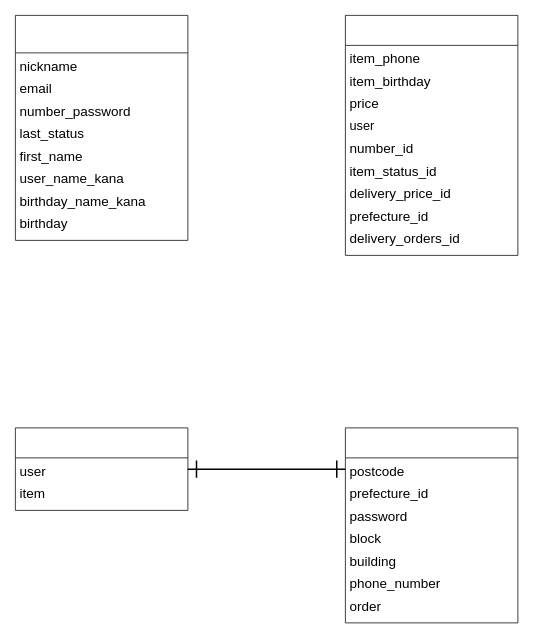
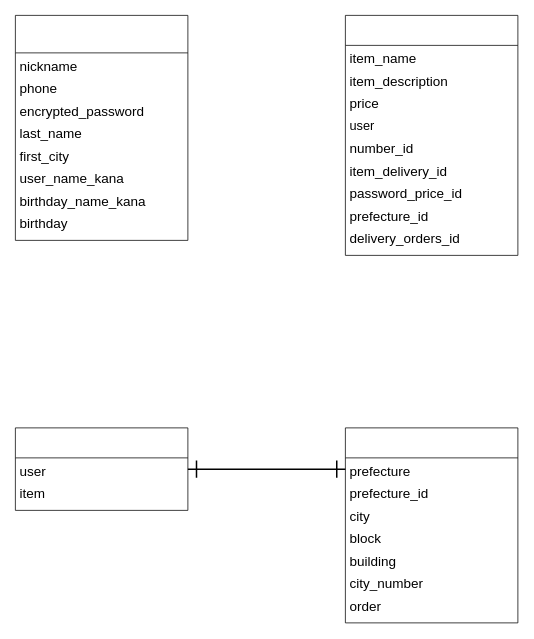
(386, 59) -> (382, 59)
(395, 81) -> (405, 81)
(35, 89) -> (38, 89)
(76, 111) -> (88, 111)
(59, 134) -> (52, 134)
(56, 156) -> (54, 156)
(399, 171) -> (403, 171)
(407, 194) -> (410, 194)
(380, 471) -> (387, 471)
(380, 516) -> (363, 516)
(395, 584) -> (389, 584)
